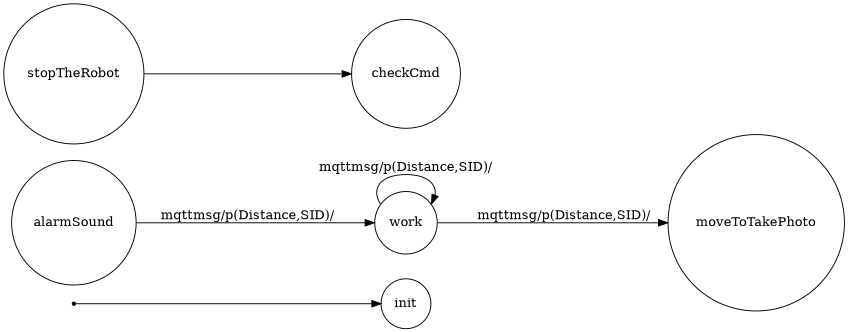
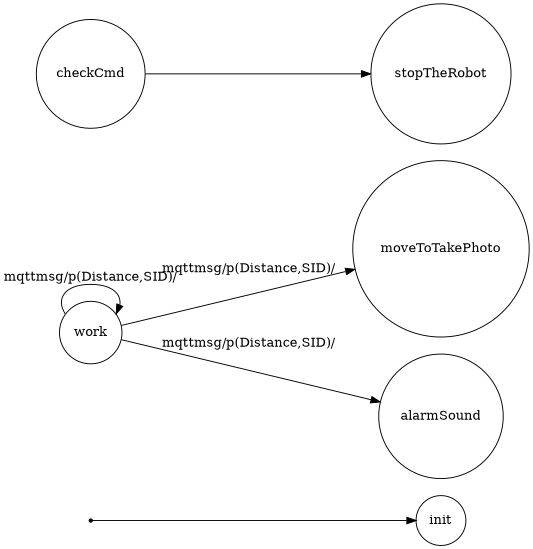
(243, 74) -> (253, 74)
(251, 223) -> (246, 370)
